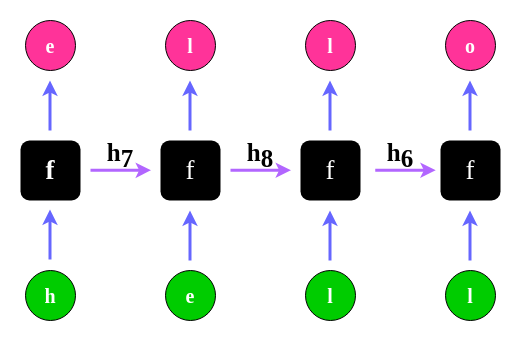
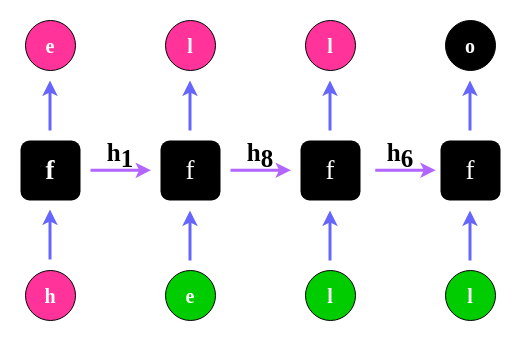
(471, 46) -> (471, 46)
(121, 156) -> (121, 156)
(51, 296) -> (51, 296)
